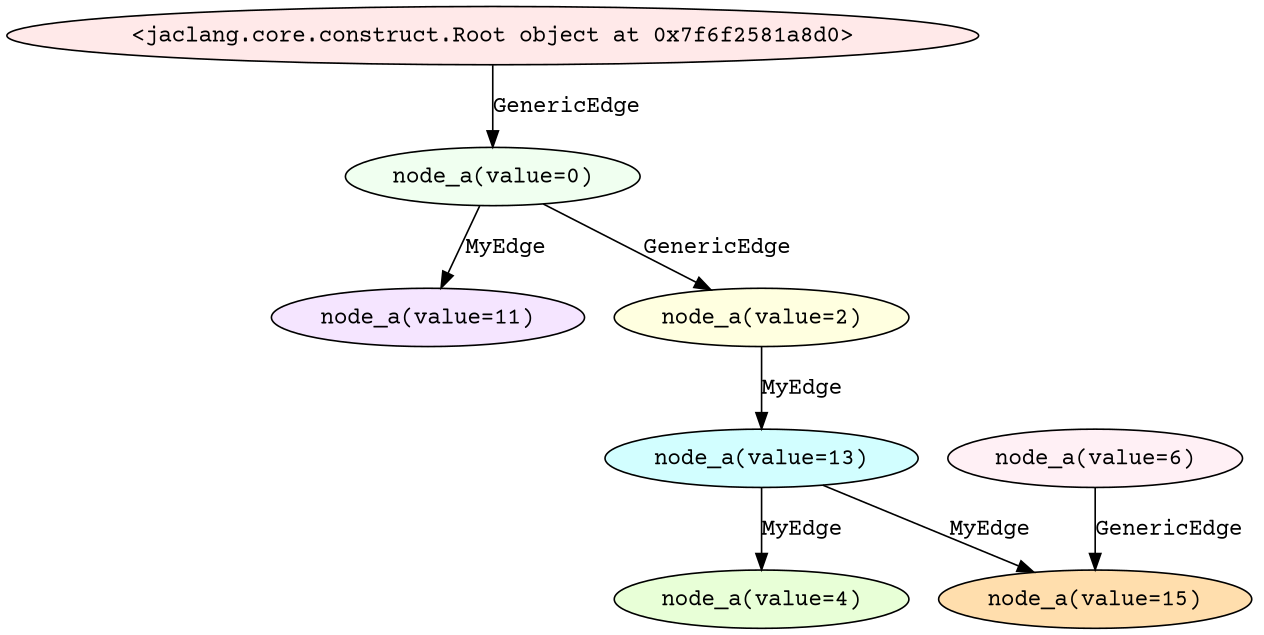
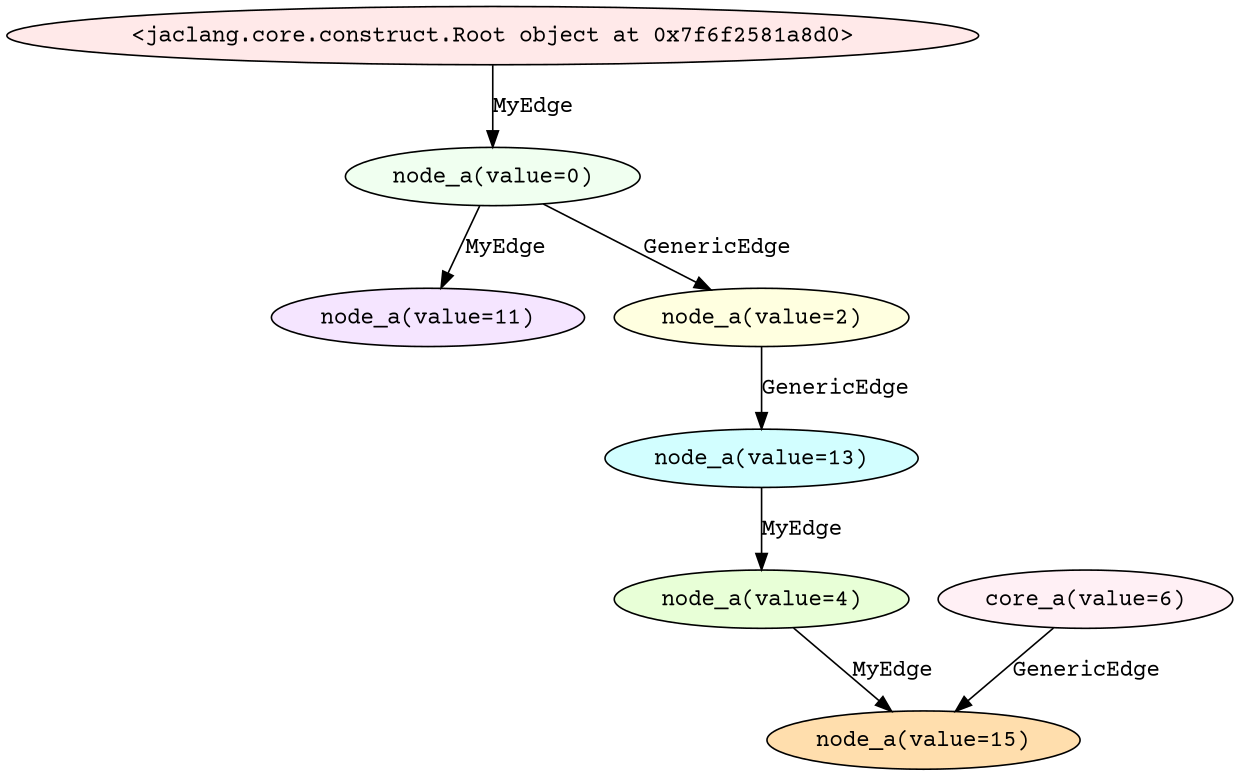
(574, 106) -> (540, 106)
(809, 388) -> (843, 388)
(1095, 458) -> (1085, 599)
(921, 526) -> (836, 664)
